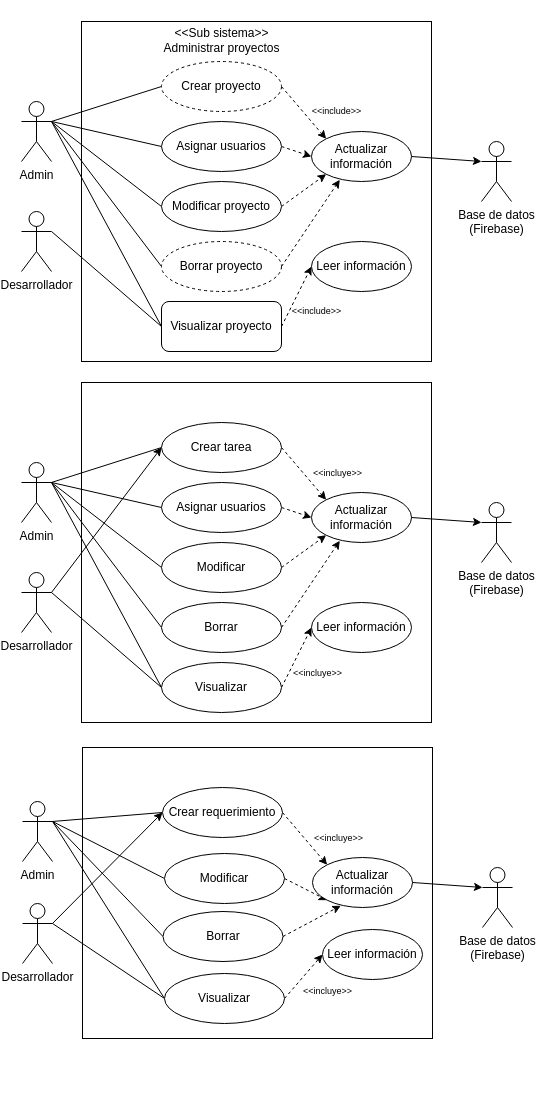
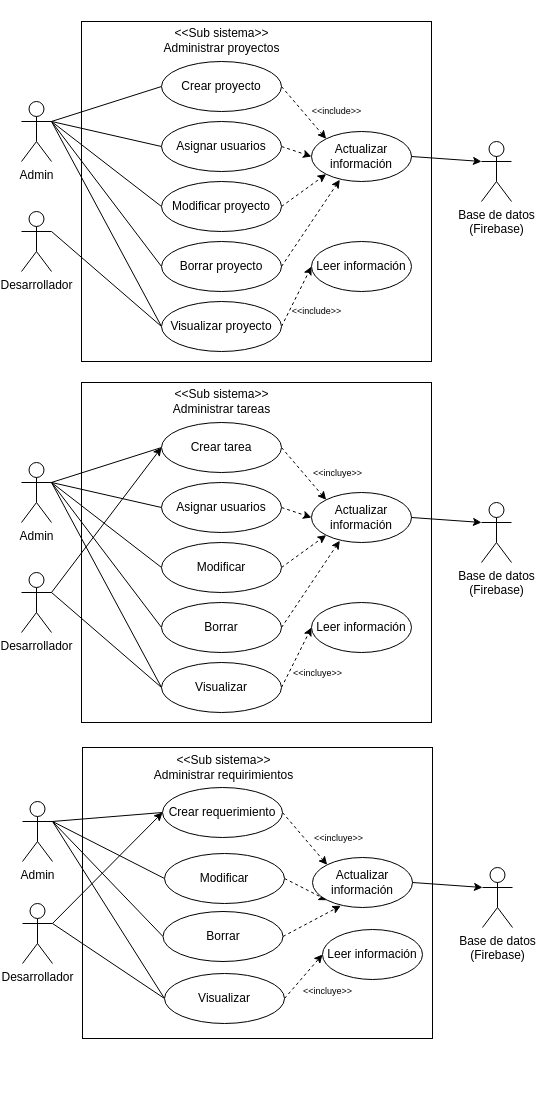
(222, 87) -> (222, 87)
(222, 267) -> (222, 267)
(222, 327) -> (222, 327)
none -> (222, 402)
none -> (223, 767)
